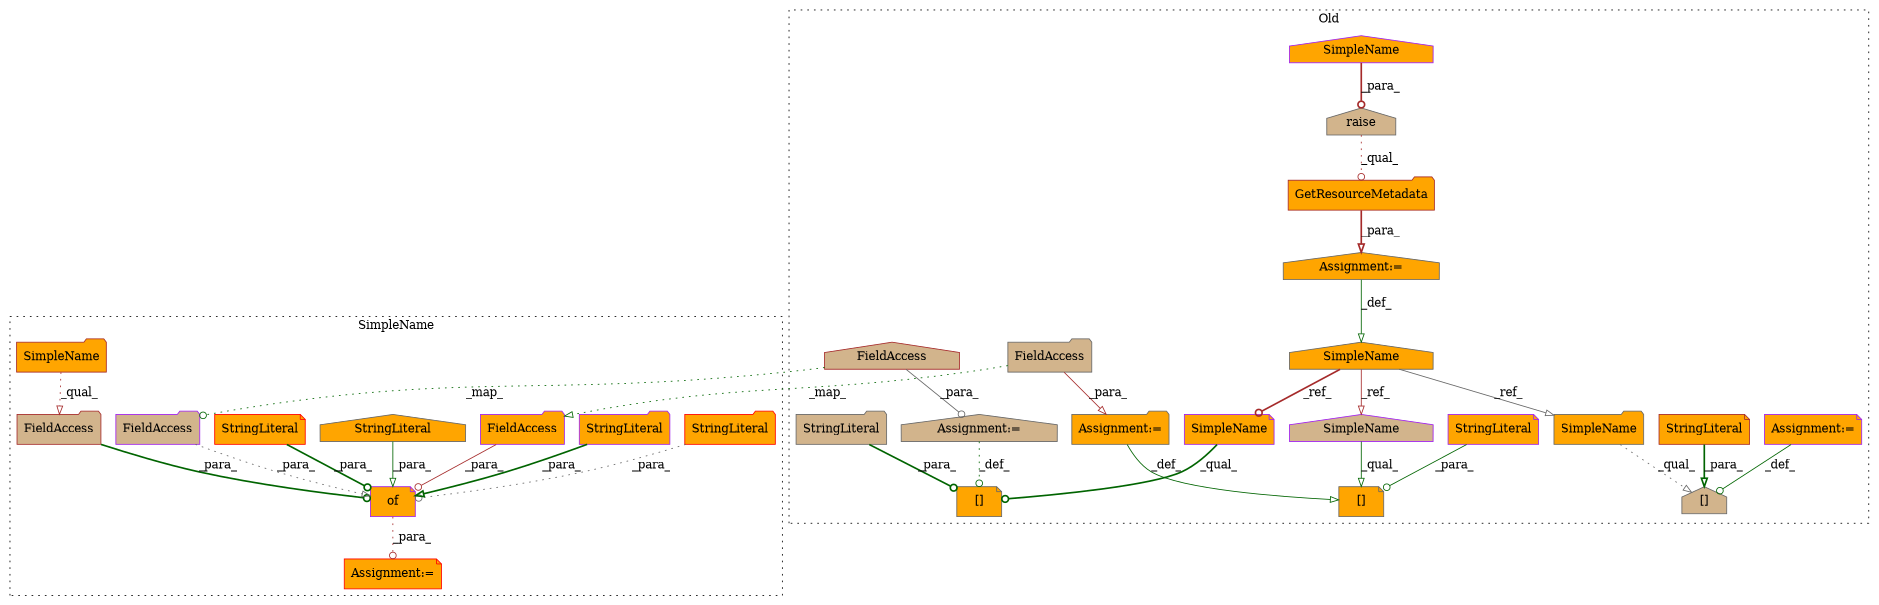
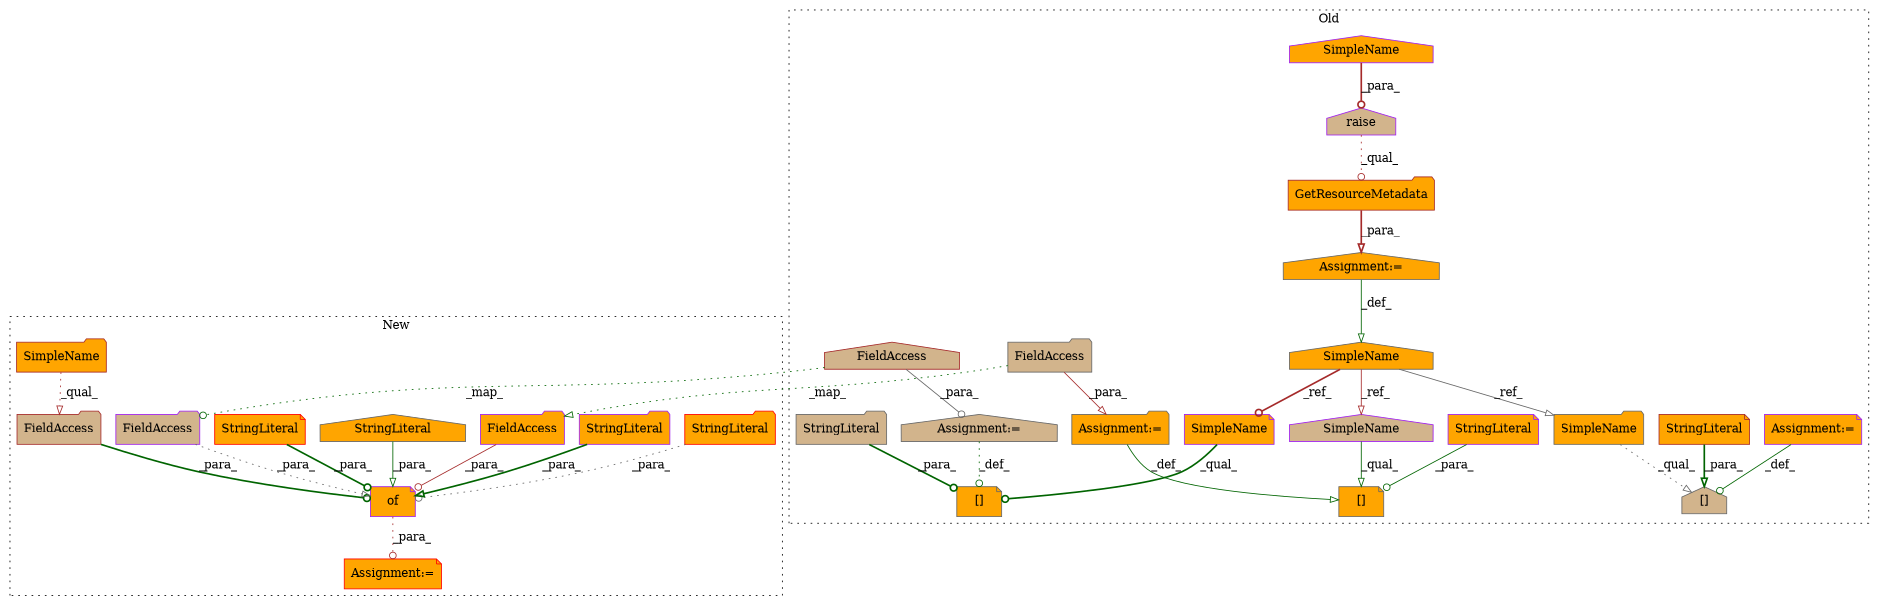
(1361, 123) -> (1361, 123)
(396, 326) -> (396, 326)
